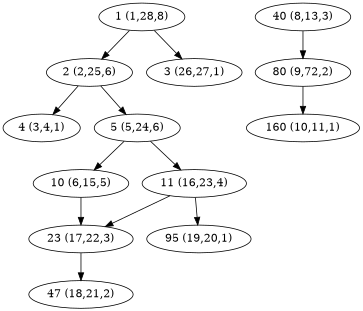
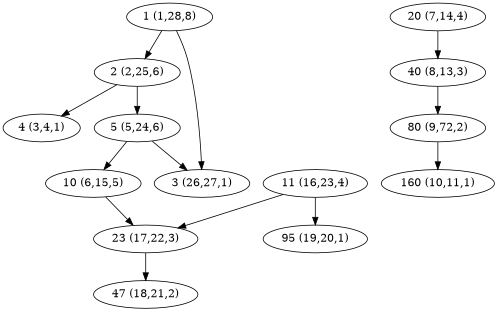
none -> (438, 17)
(163, 153) -> (167, 153)
